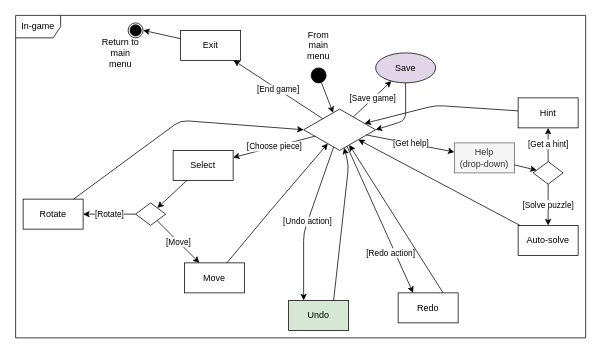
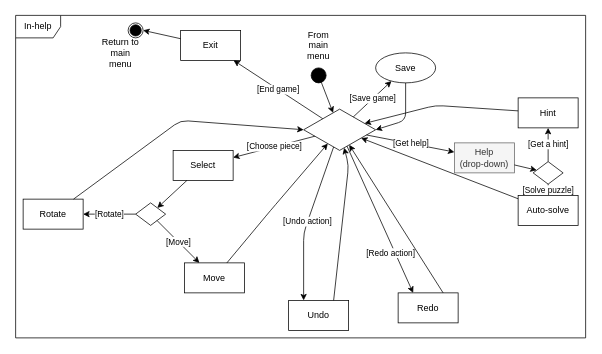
(38, 27) -> (38, 27)
(405, 68) -> (405, 68)
(548, 240) -> (548, 210)
(318, 315) -> (318, 315)
